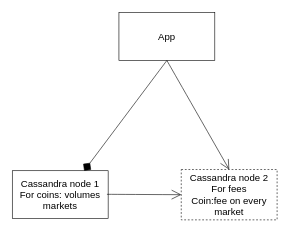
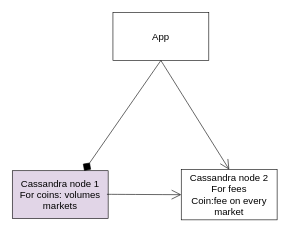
(167, 36) -> (161, 36)
(60, 195) -> (60, 195)
(230, 195) -> (230, 195)
